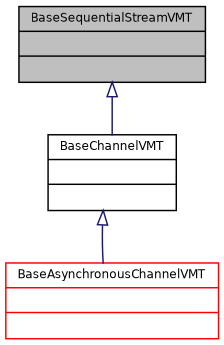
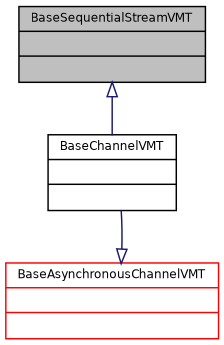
(102, 244) -> (122, 230)
